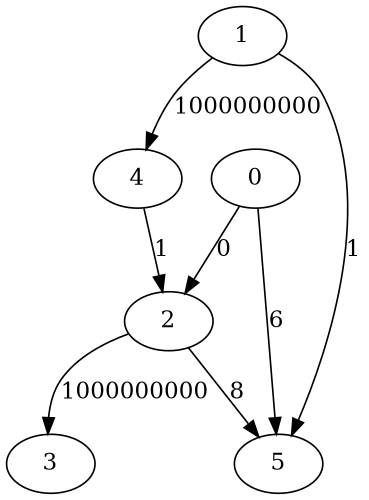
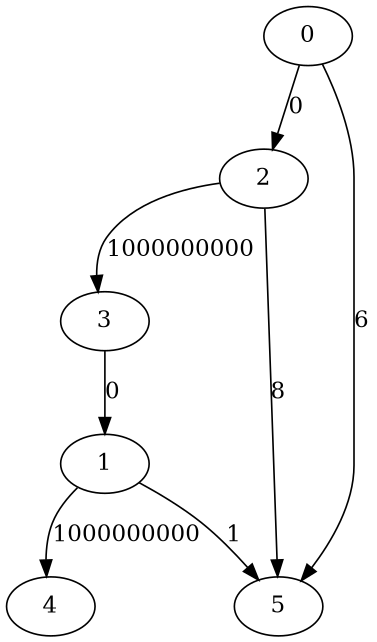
(151, 242) -> none
none -> (105, 384)
